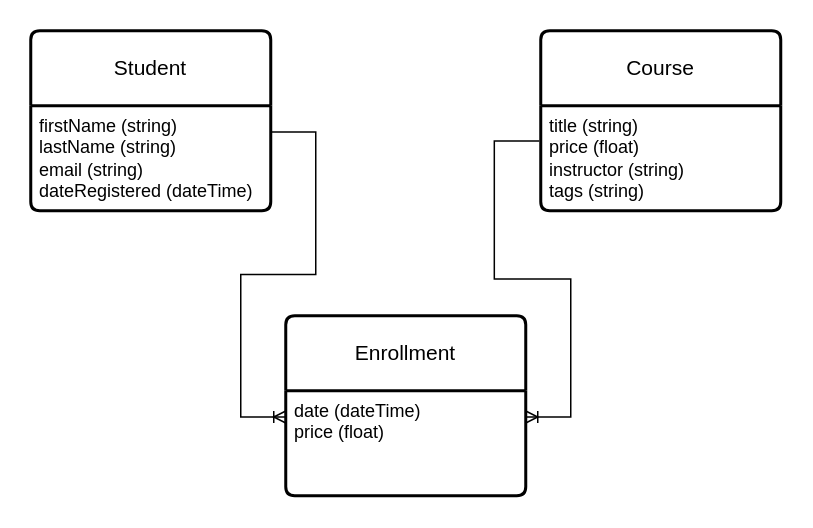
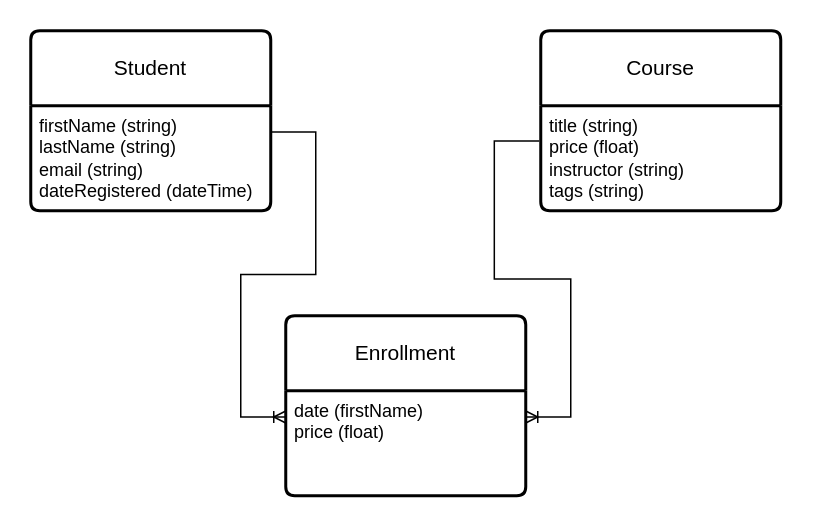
(366, 423) -> (371, 423)
